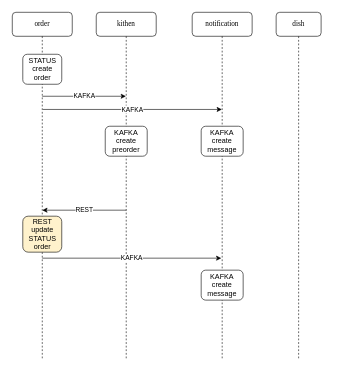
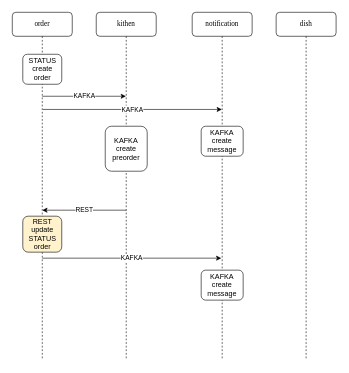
(126, 141) -> (126, 149)
(299, 186) -> (306, 186)
